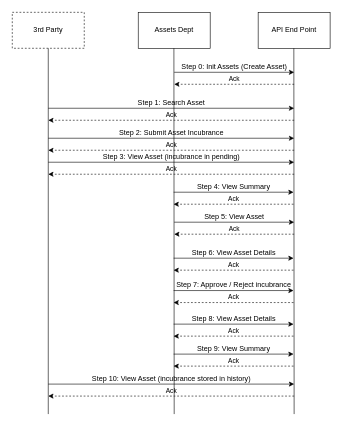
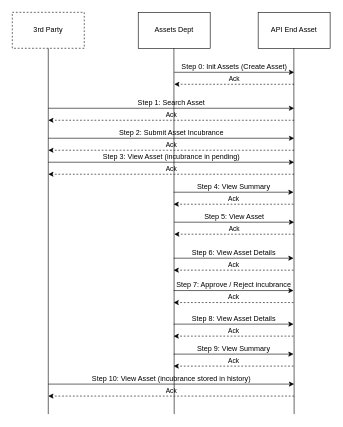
(294, 30) -> (294, 30)
